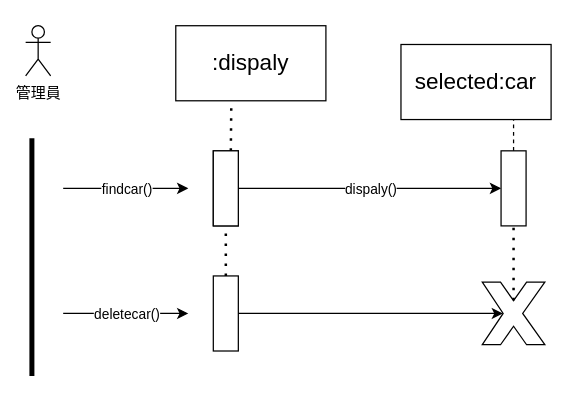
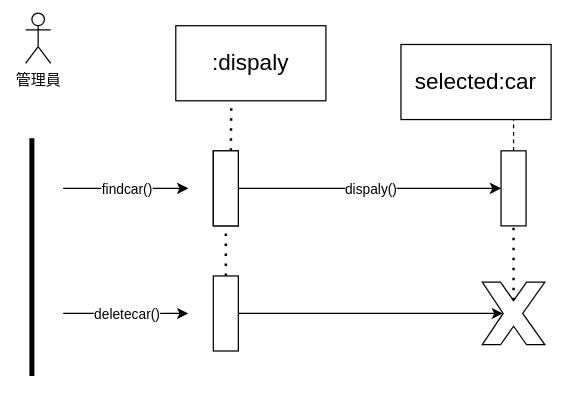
(38, 51) -> (38, 38)
